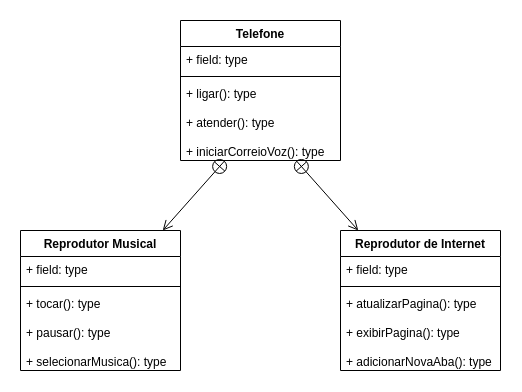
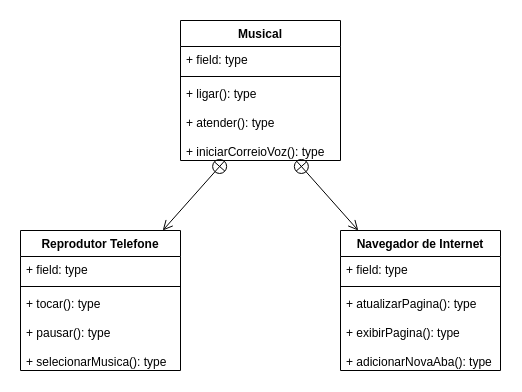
(261, 35) -> (261, 35)
(101, 245) -> (101, 245)
(421, 245) -> (421, 245)
